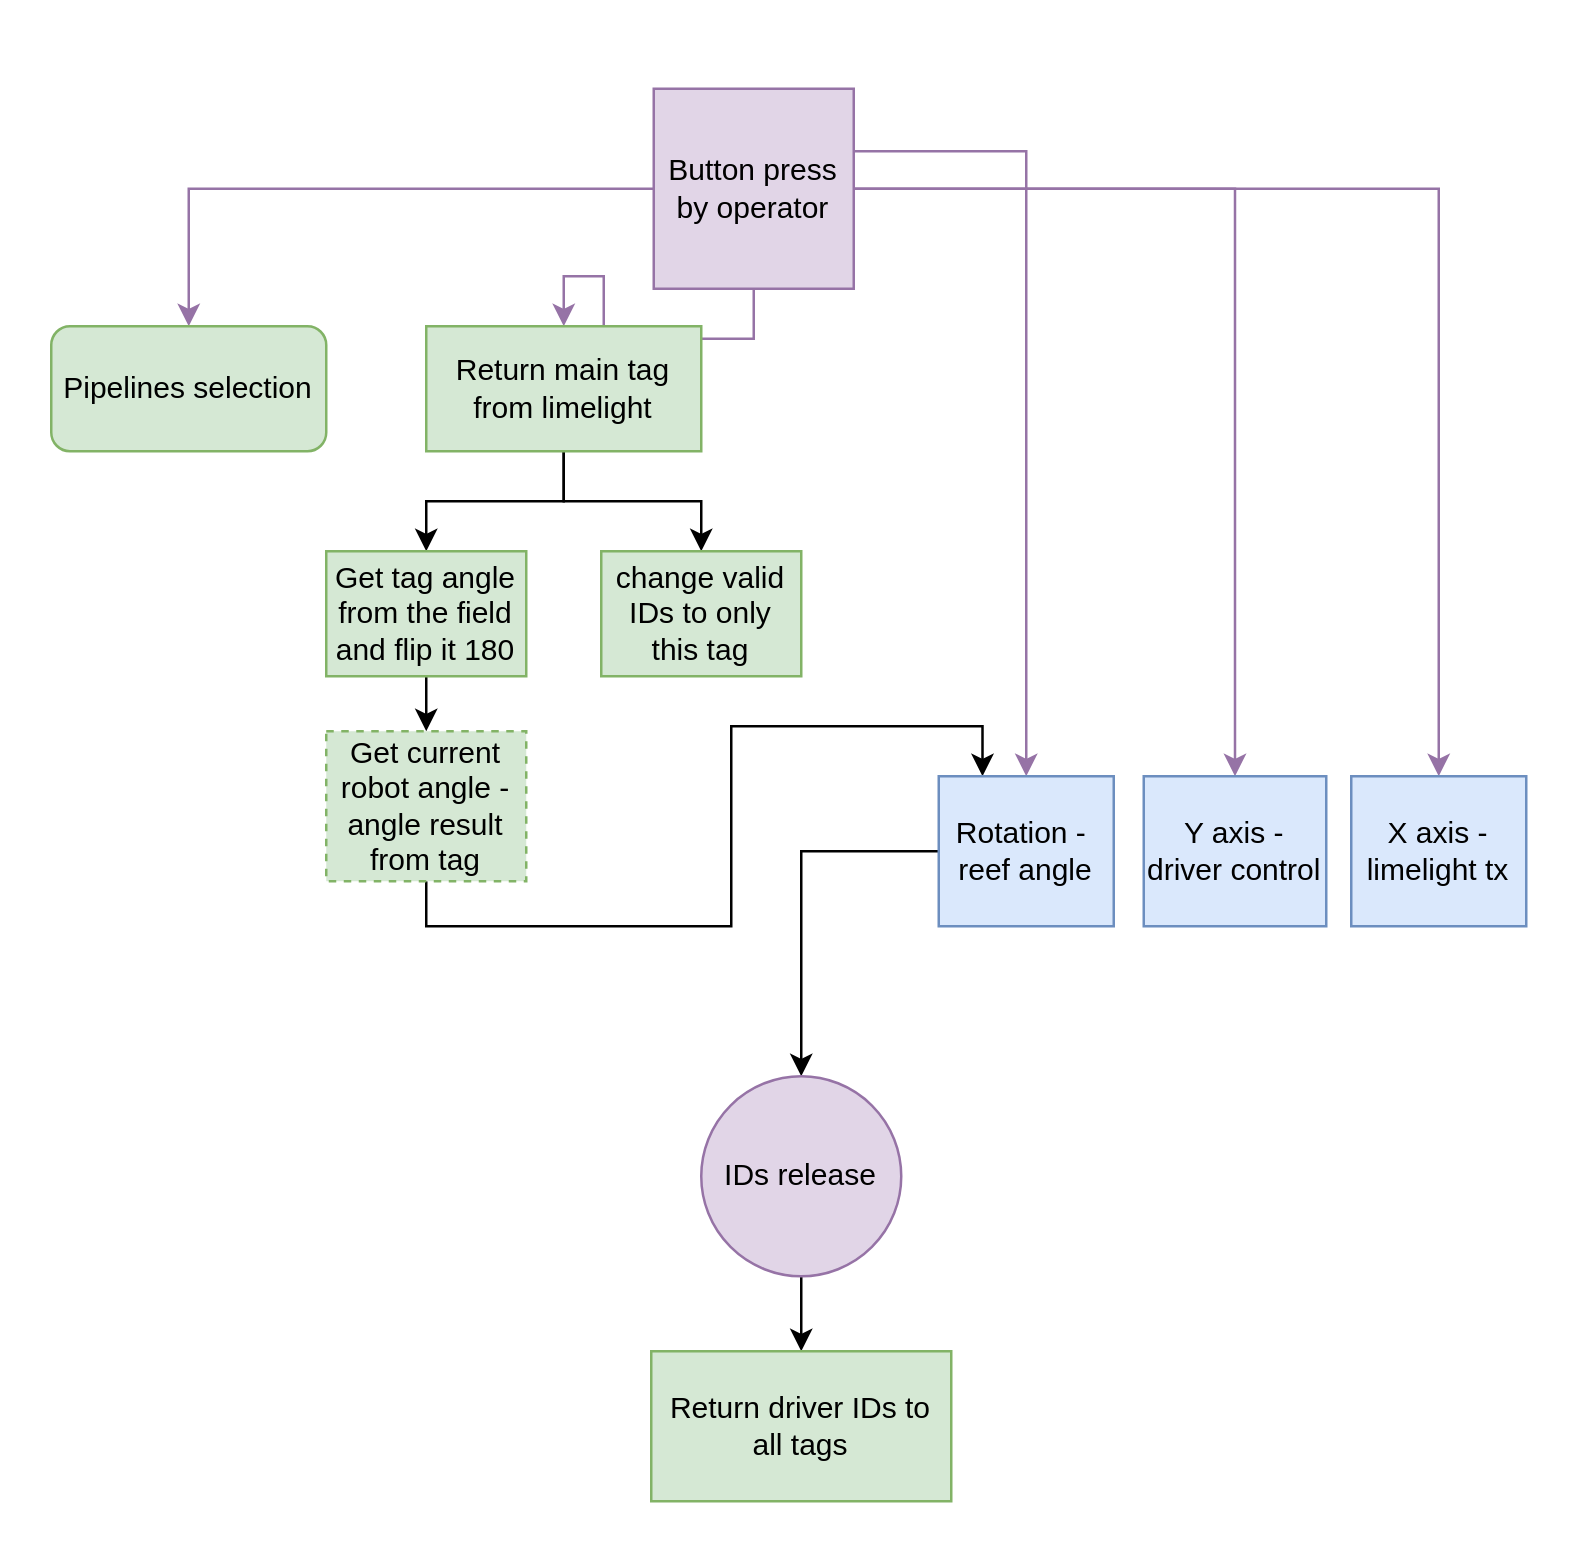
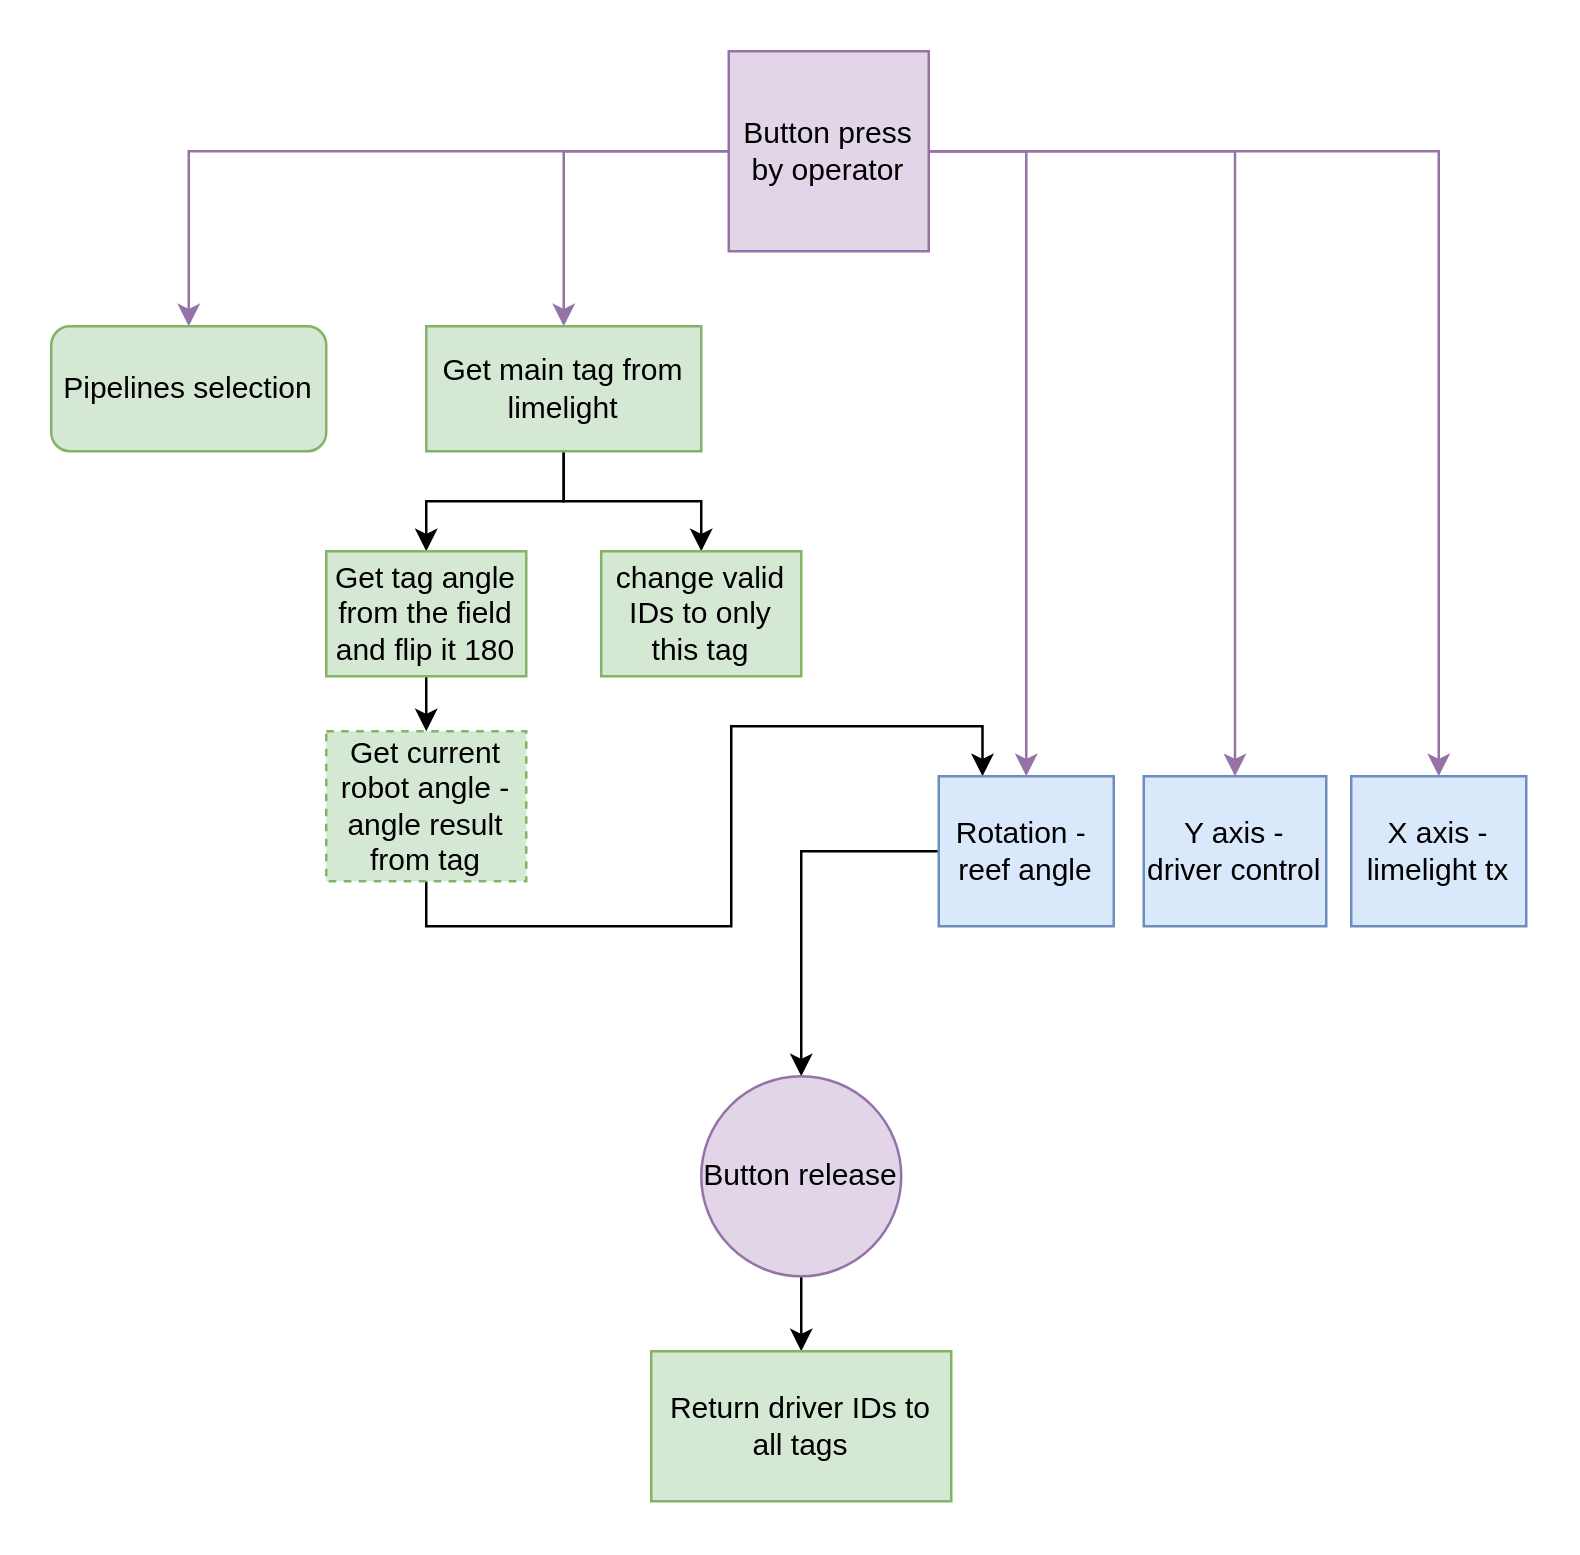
(754, 189) -> (829, 151)
(564, 389) -> (564, 389)
(801, 1176) -> (801, 1176)
